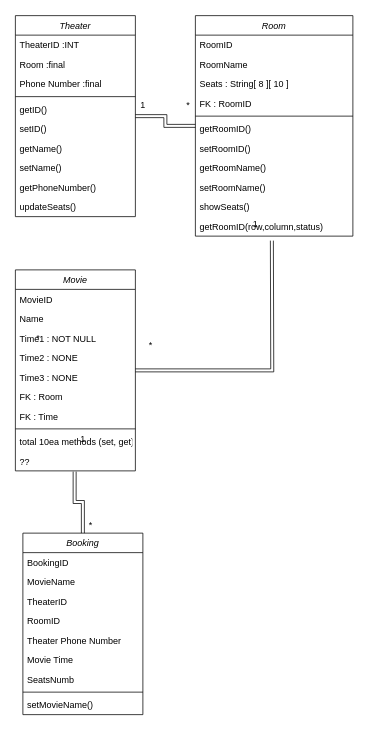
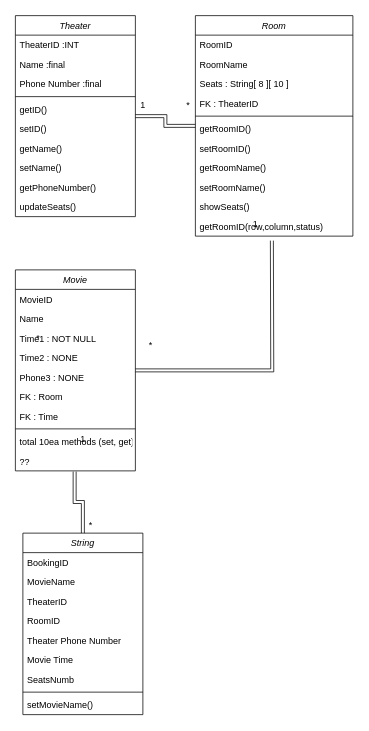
(43, 65) -> (43, 65)
(224, 104) -> (231, 104)
(45, 377) -> (49, 377)
(83, 543) -> (83, 543)
